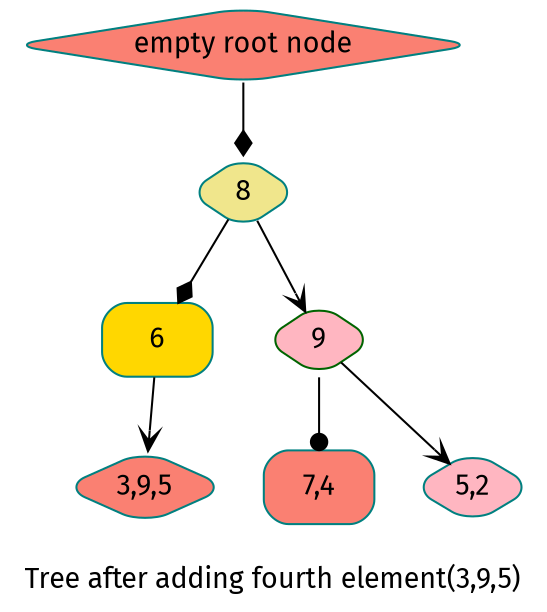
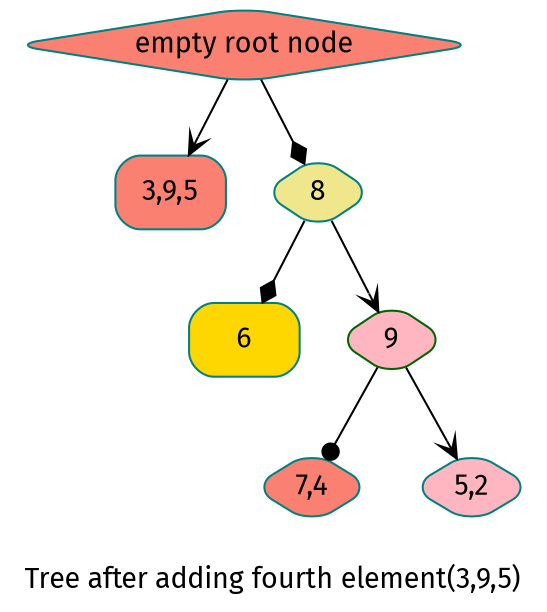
(152, 404) -> (213, 108)
(145, 487) -> (171, 192)
(319, 487) -> (312, 487)
